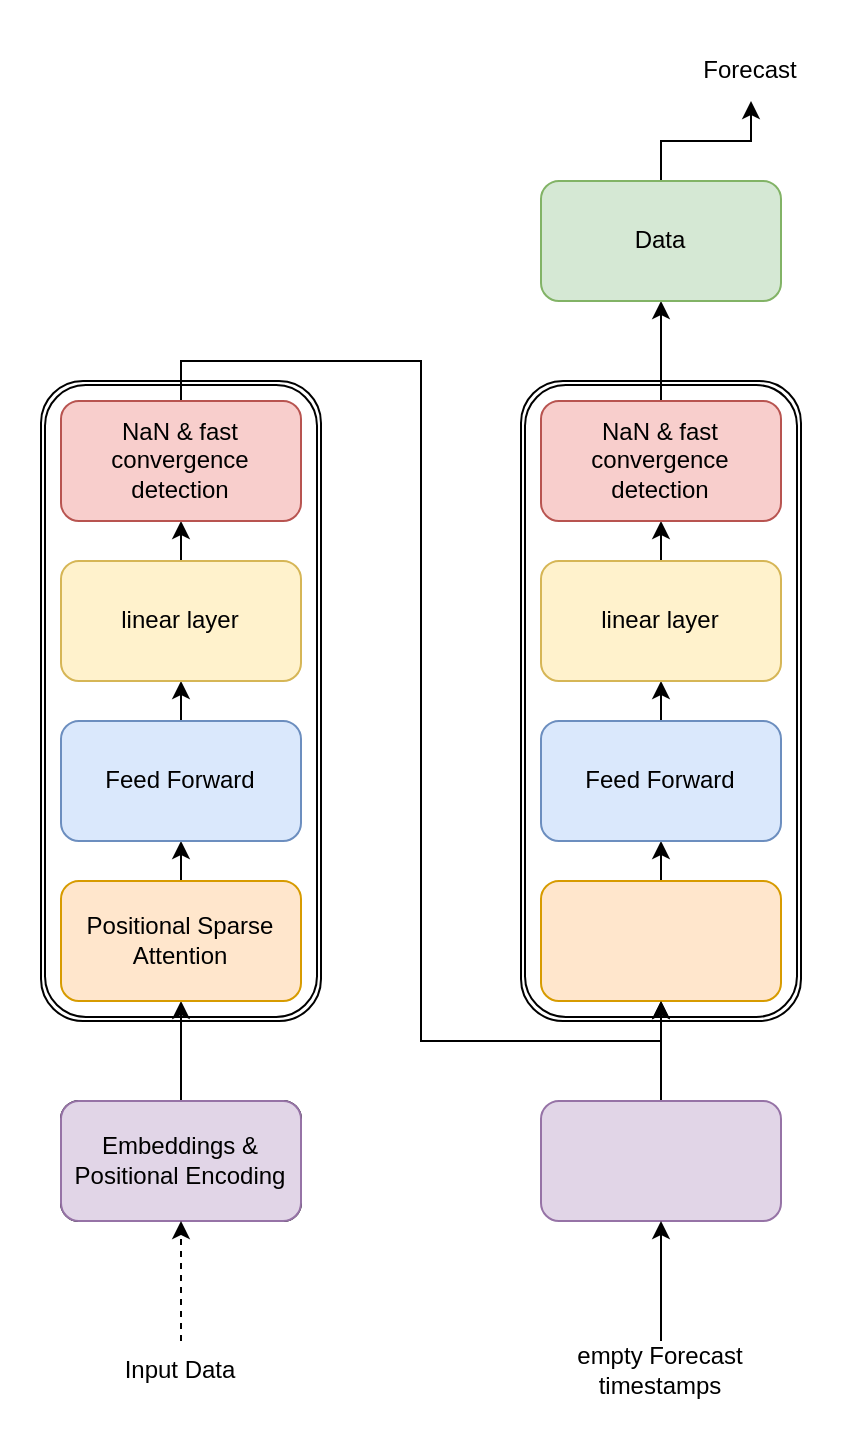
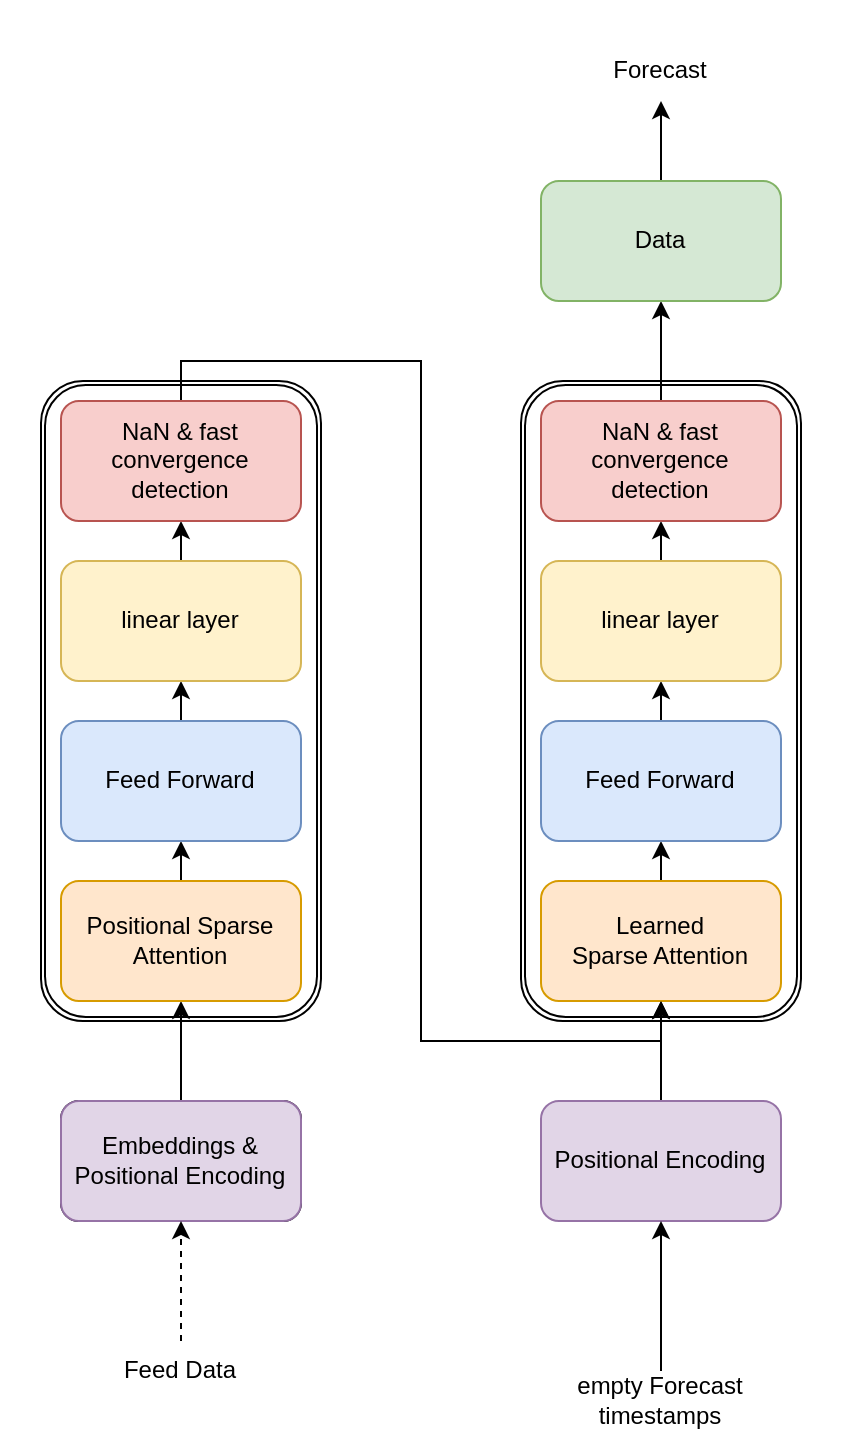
(751, 71) -> (661, 71)
none -> (661, 941)
none -> (661, 1161)
(181, 1371) -> (181, 1371)
(661, 1371) -> (661, 1401)
